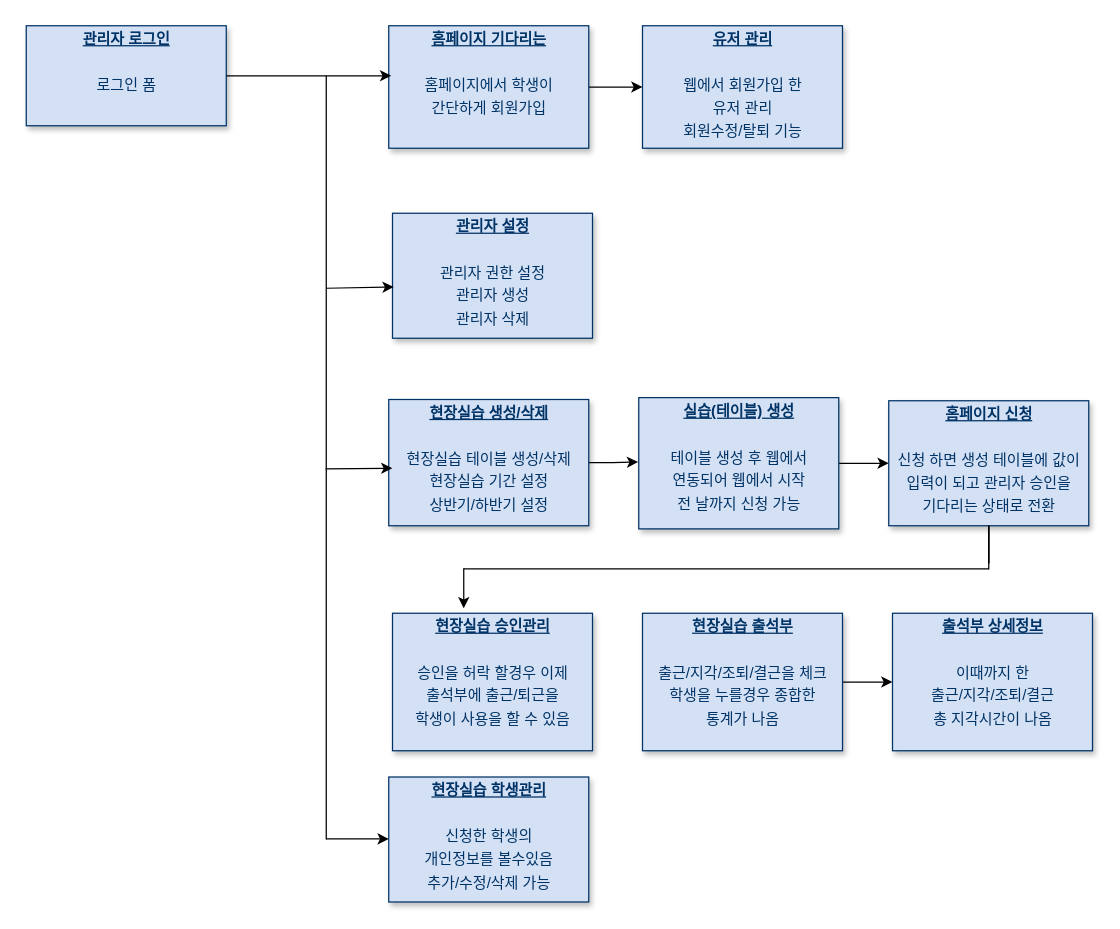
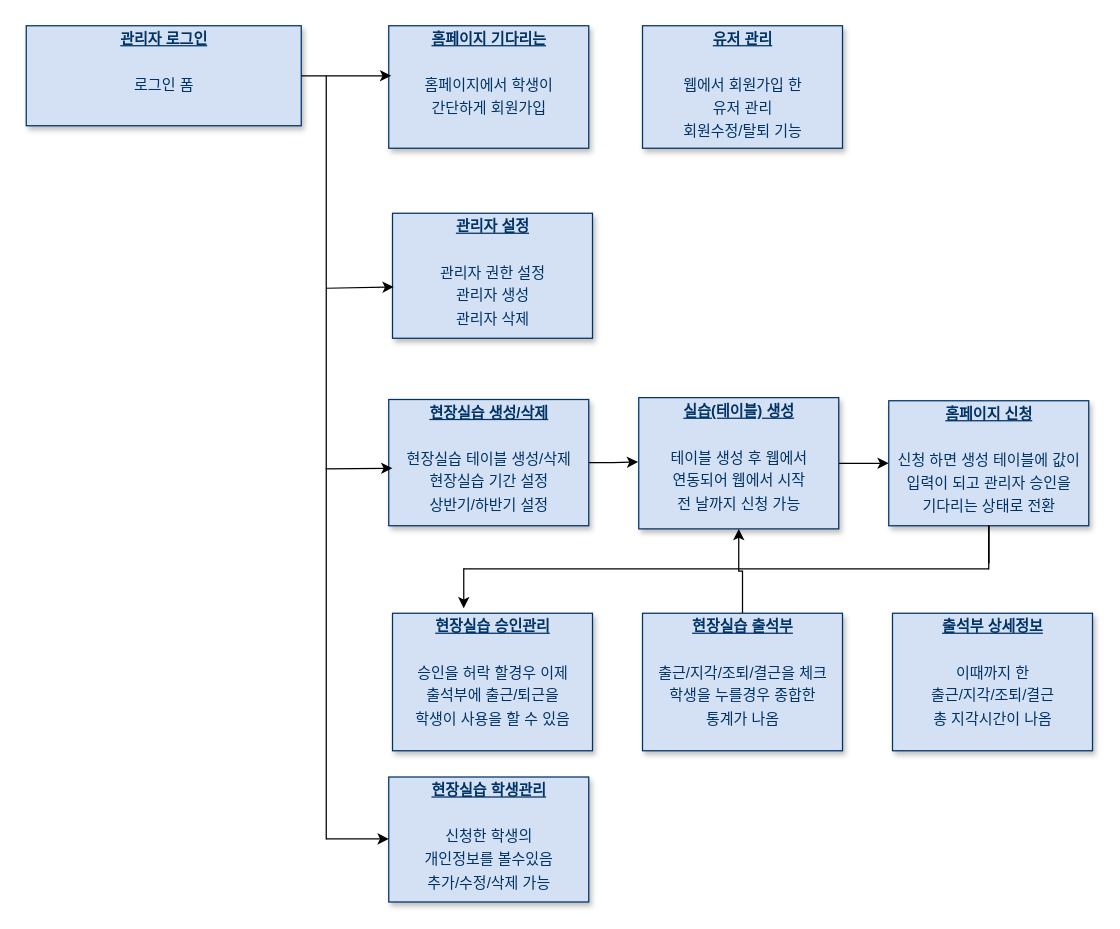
(126, 76) -> (164, 76)
(611, 87) -> none
(864, 682) -> (743, 574)
